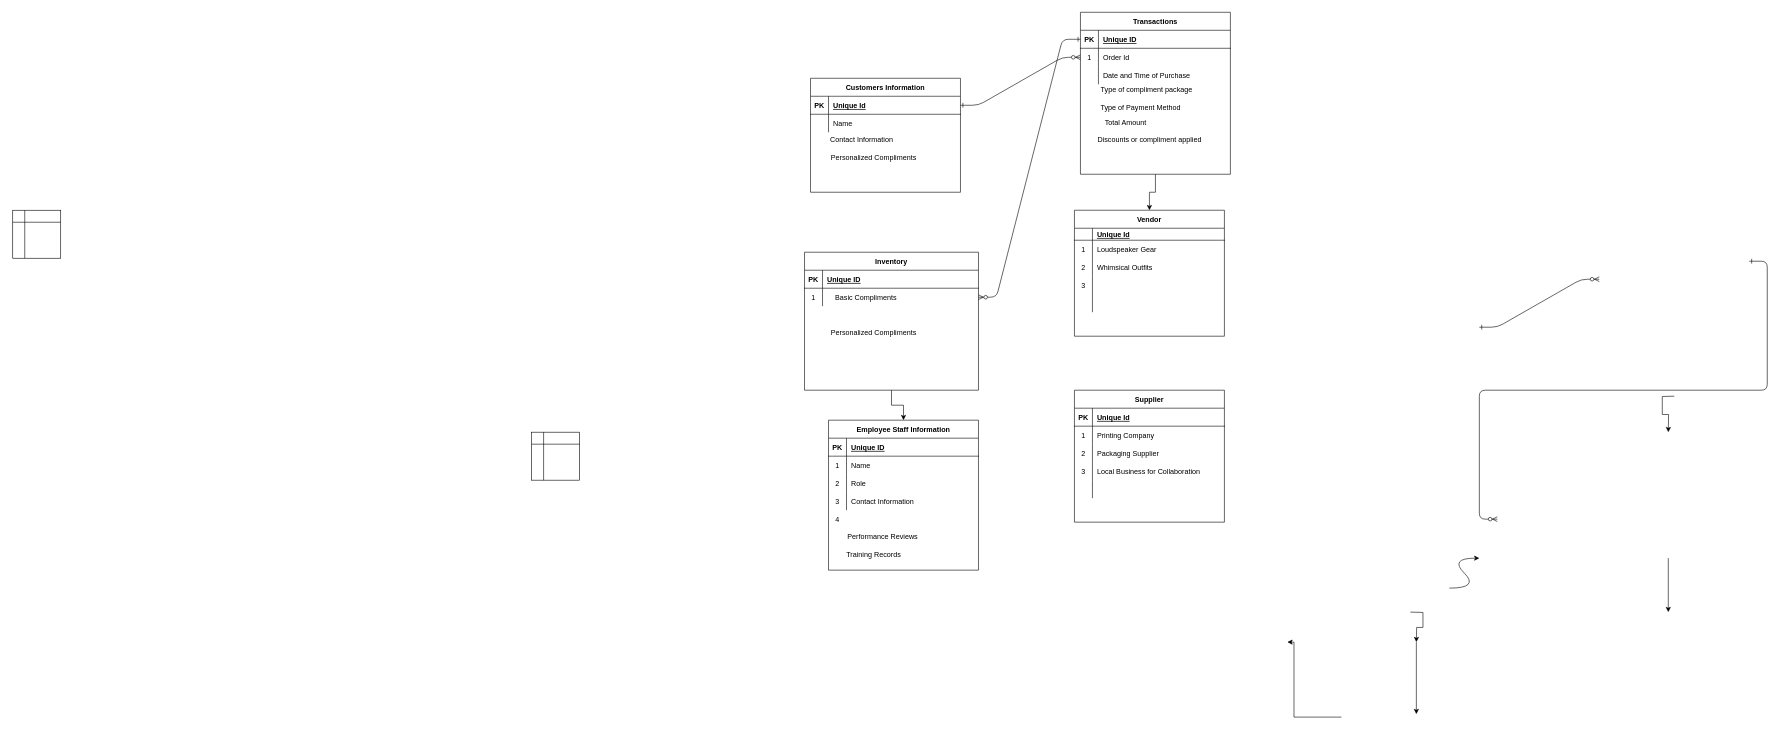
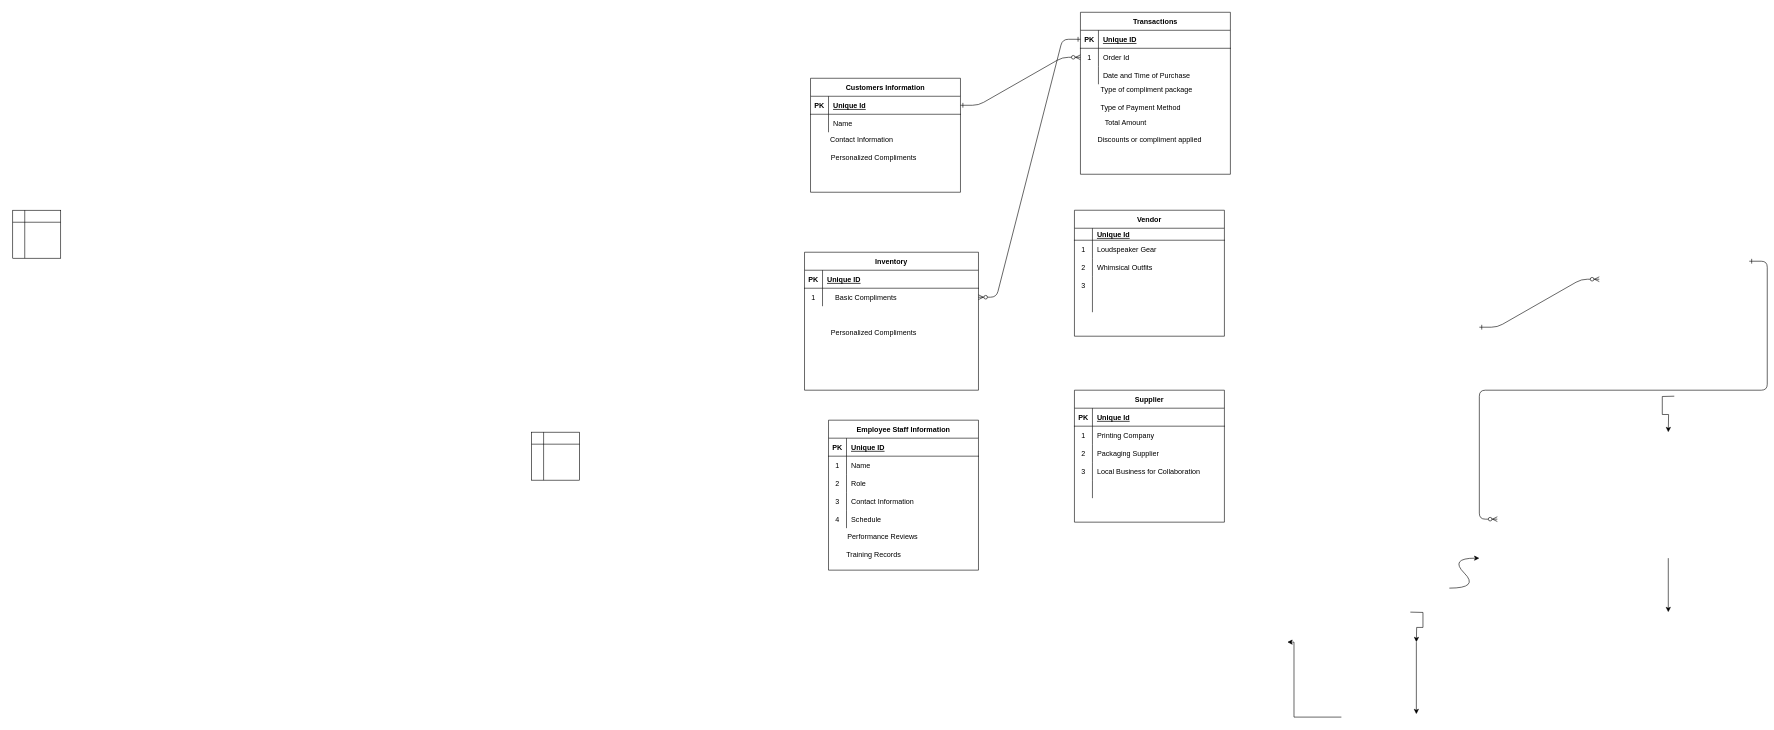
(1153, 192) -> none
(891, 399) -> none
none -> (912, 519)
